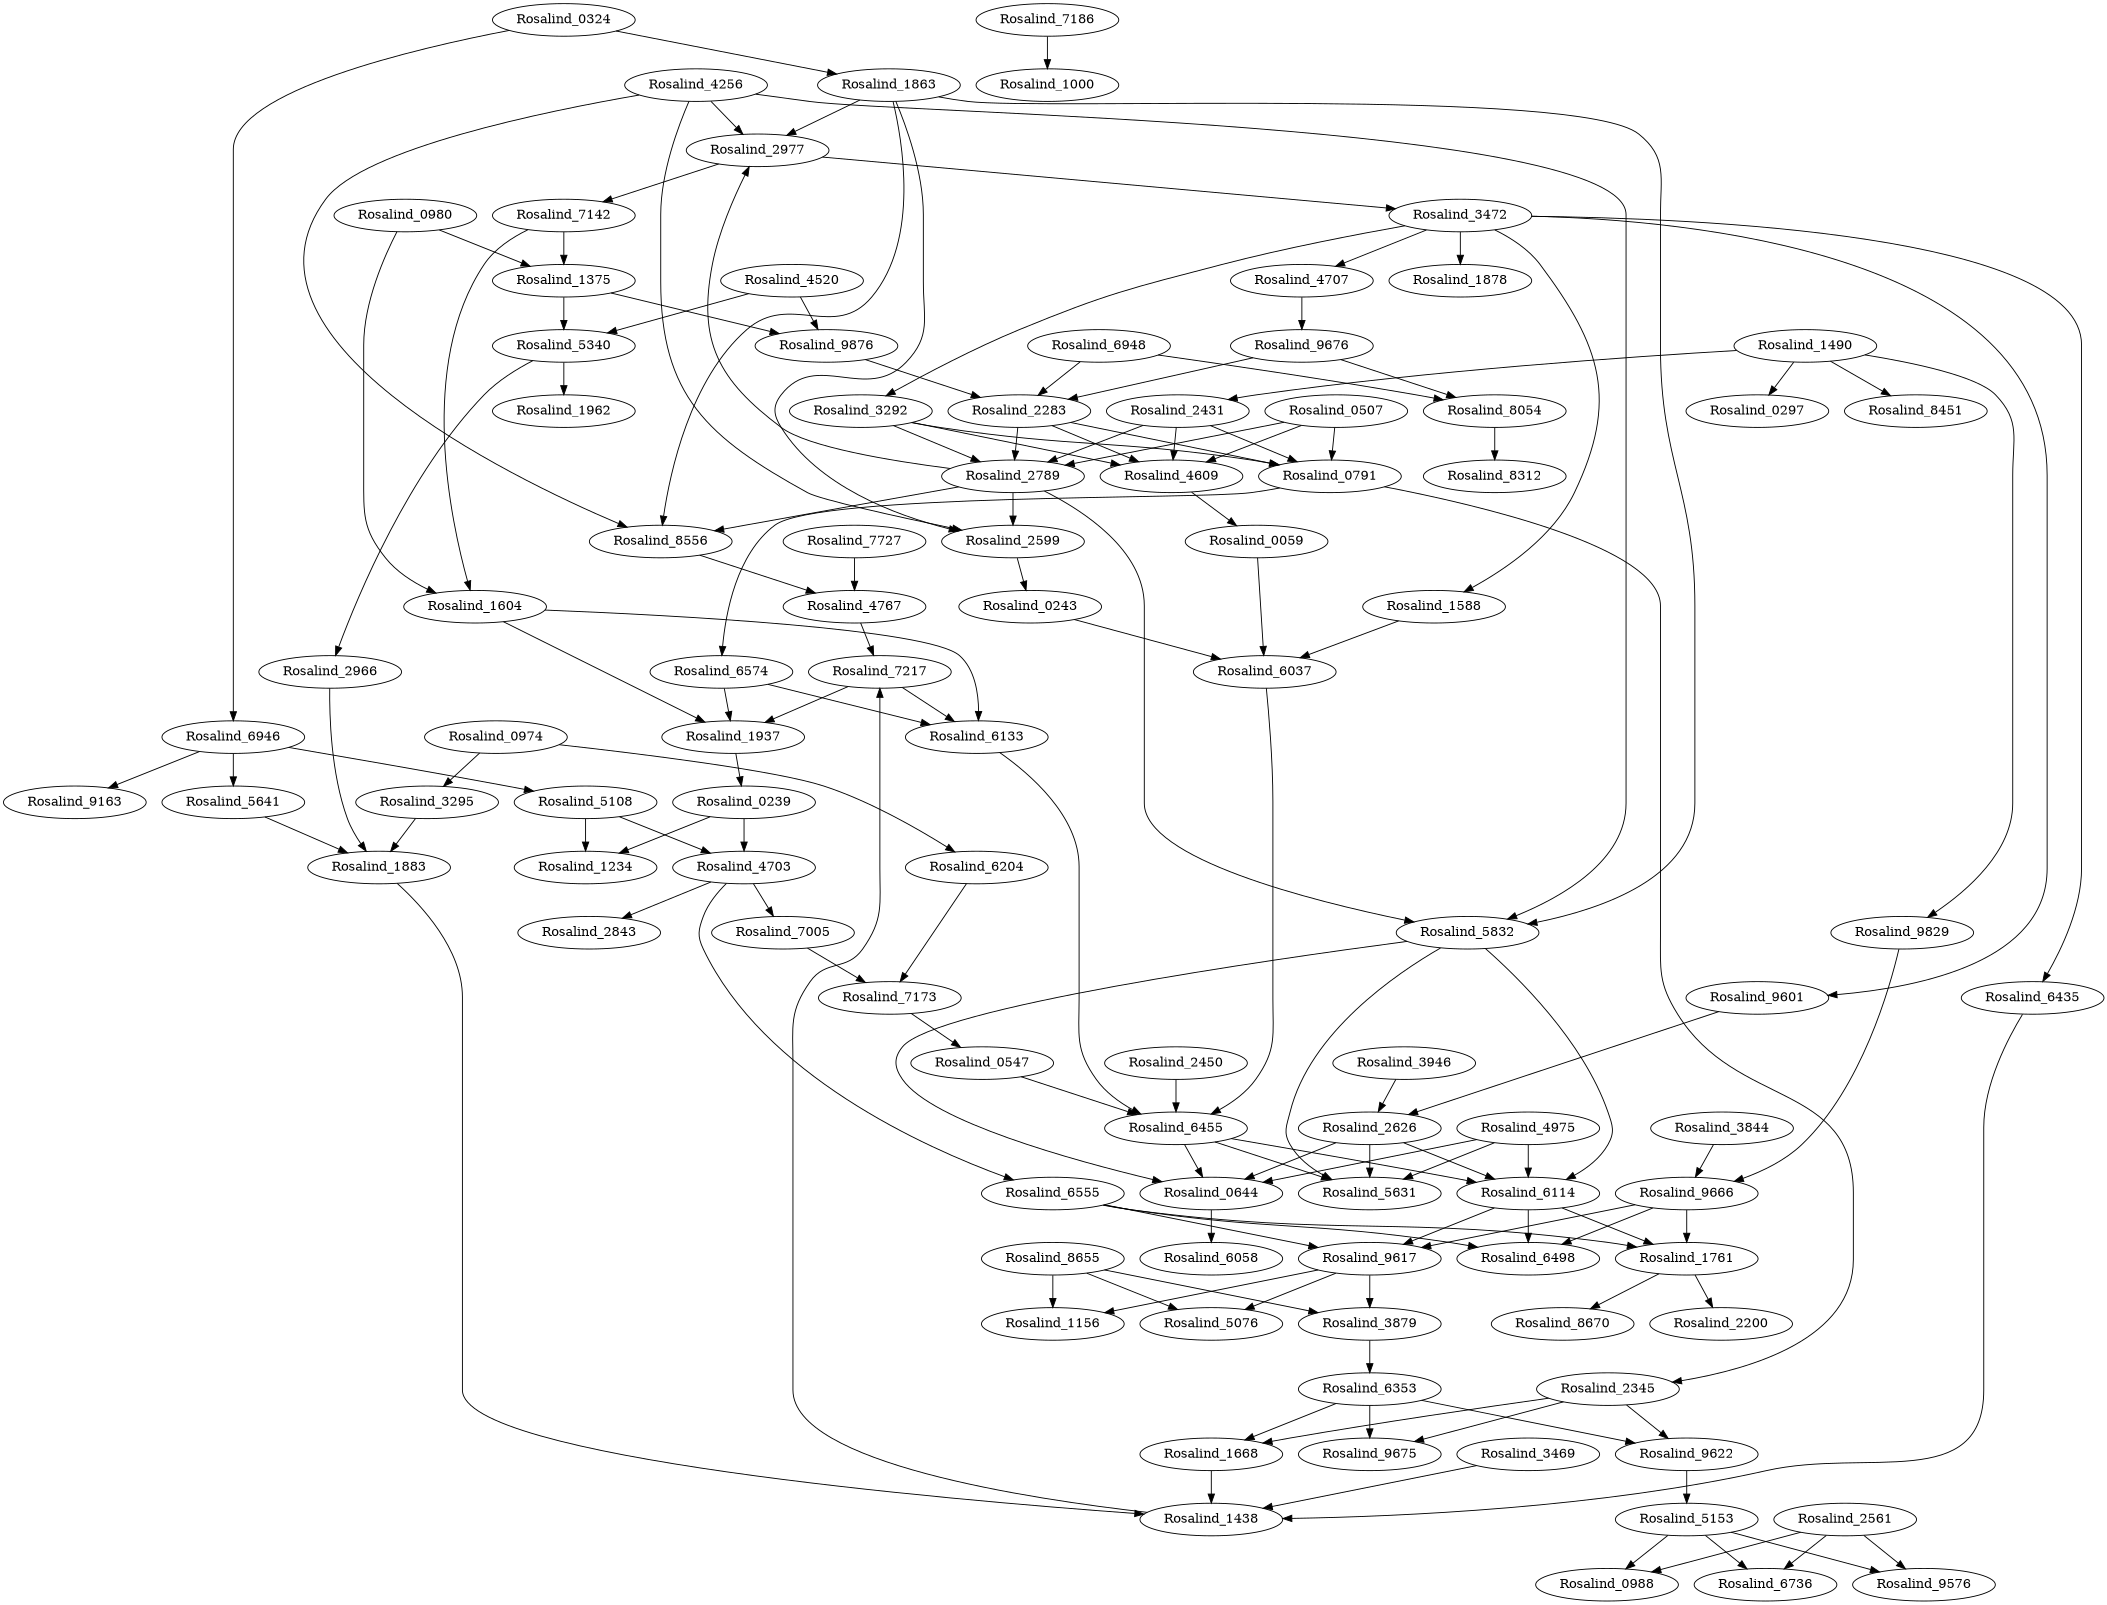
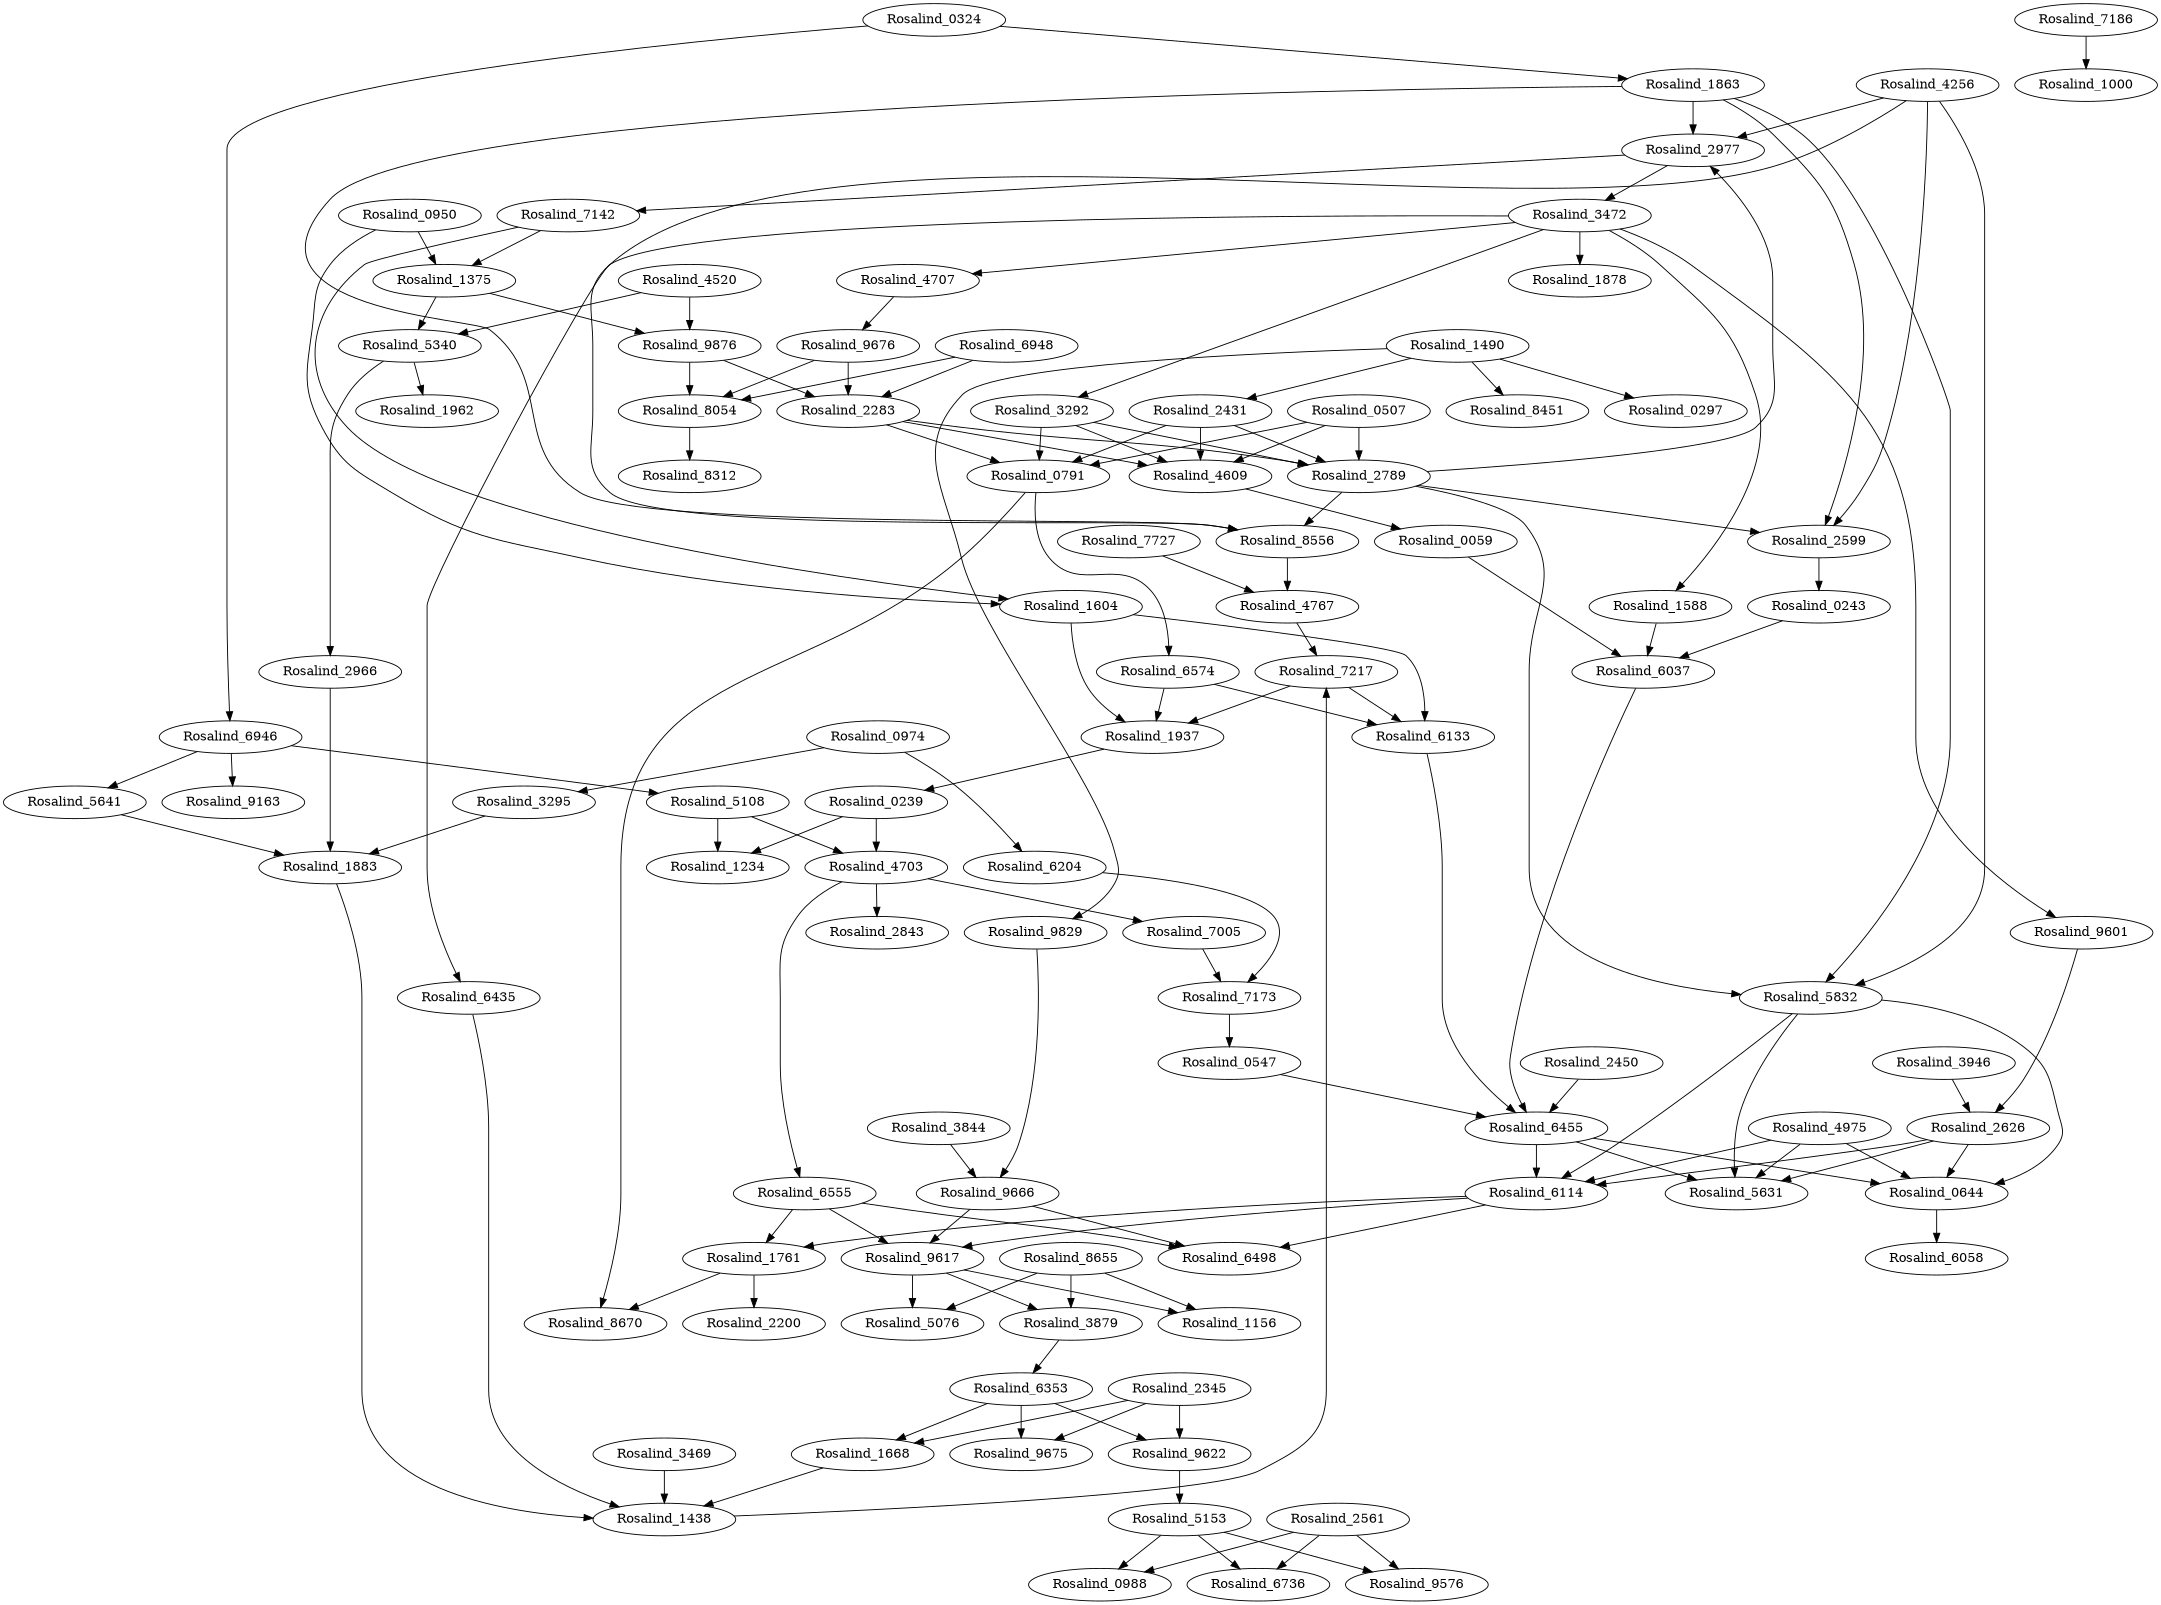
(405, 216) -> (410, 216)
none -> (690, 374)
(1660, 935) -> (643, 772)
(1687, 1222) -> none
